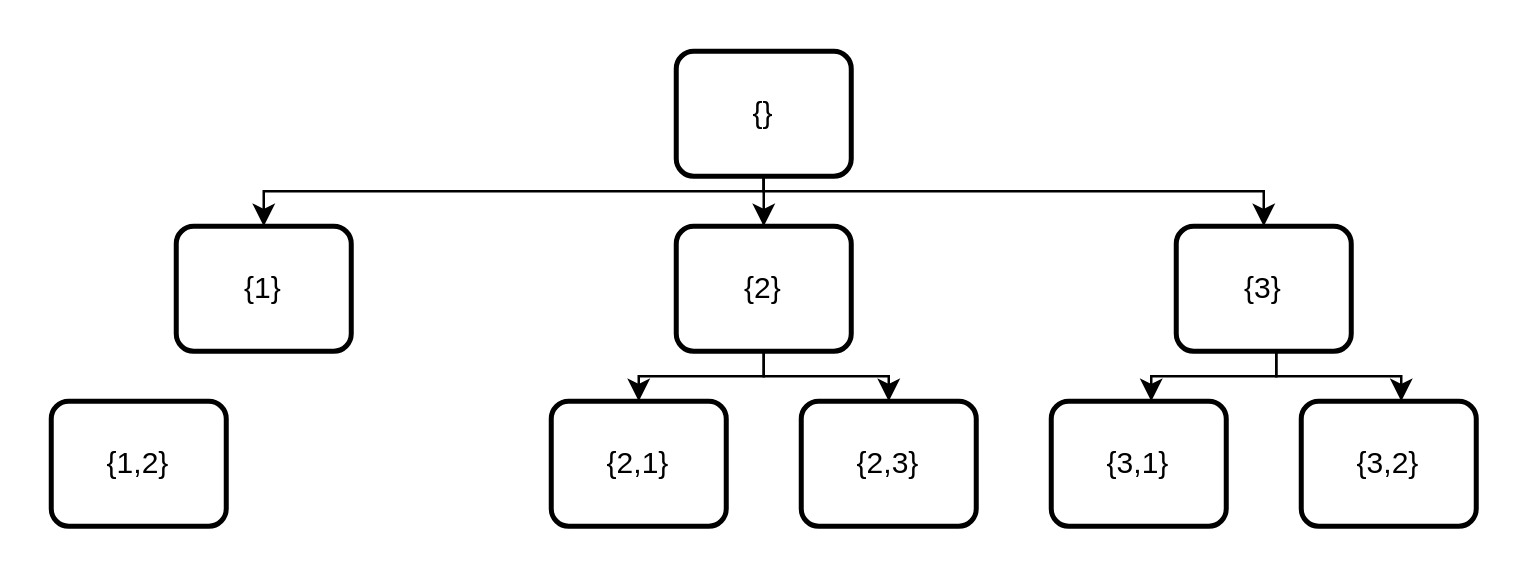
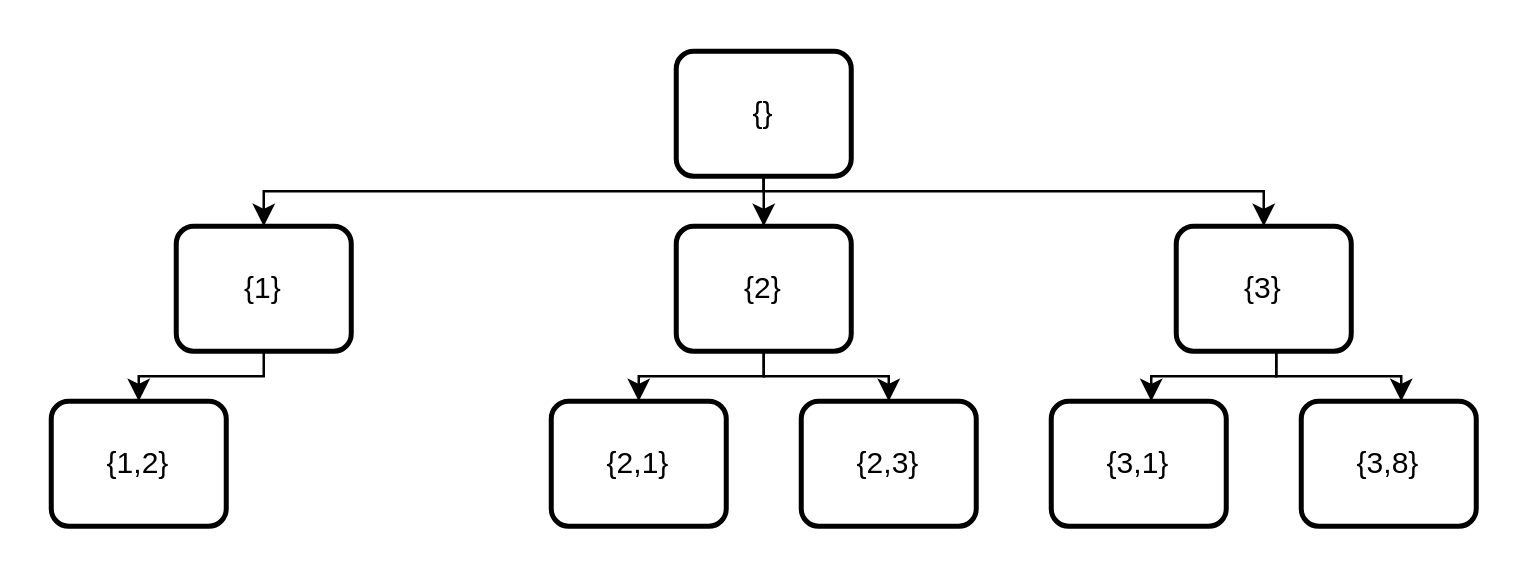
none -> (209, 376)
(1389, 464) -> (1389, 464)
